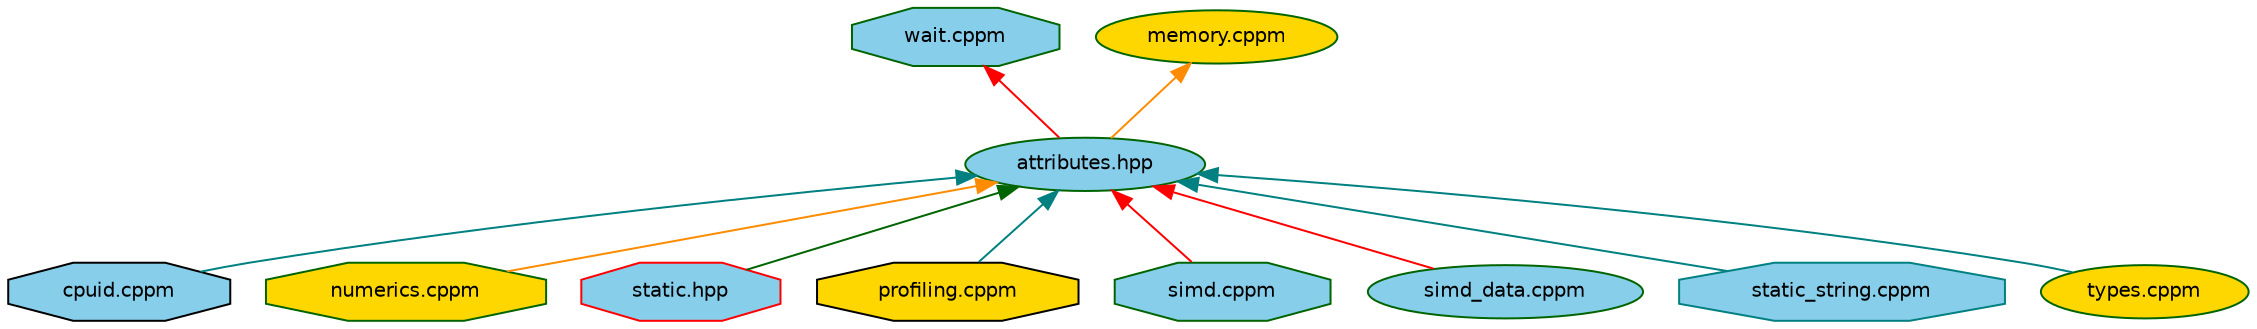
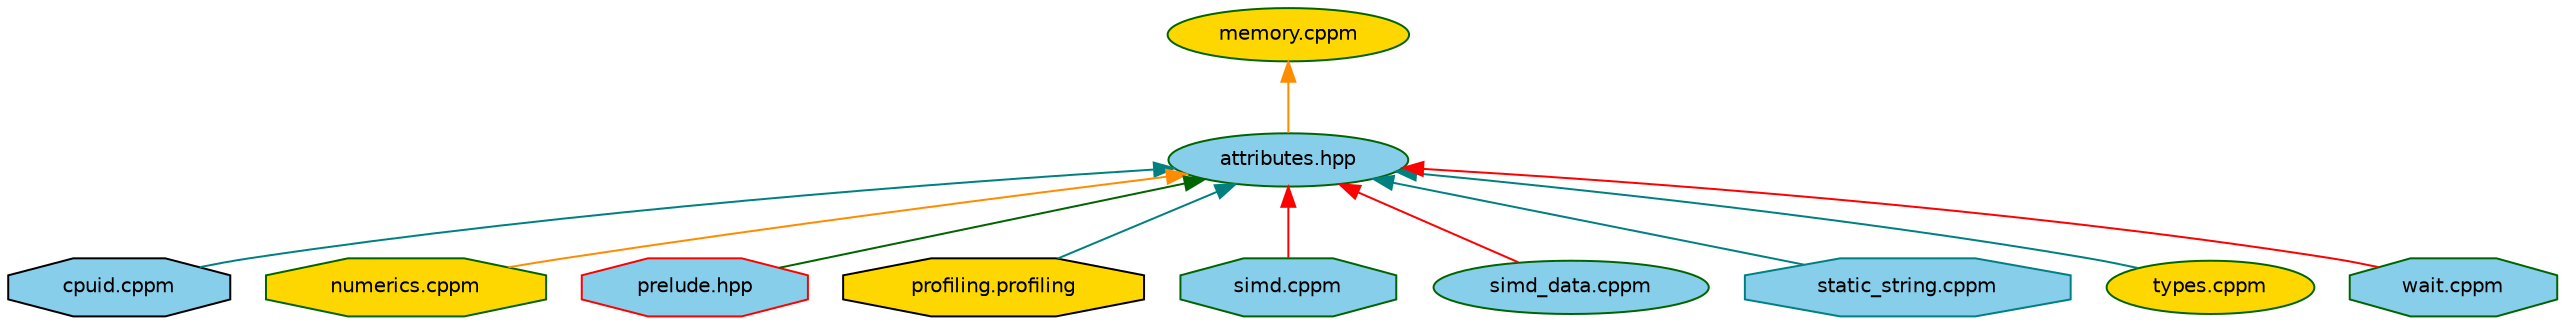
(1029, 109) -> (1902, 206)
(681, 292) -> (695, 287)
(948, 292) -> (994, 287)
